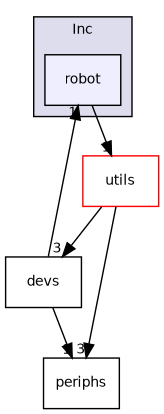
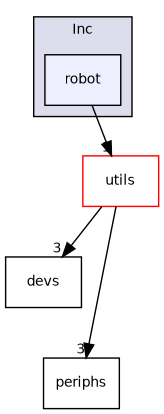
(62, 188) -> none
(60, 326) -> none
